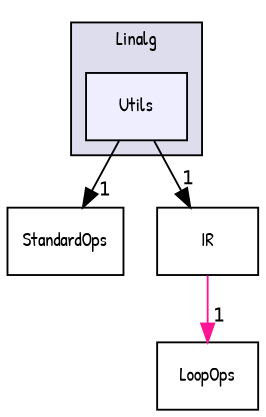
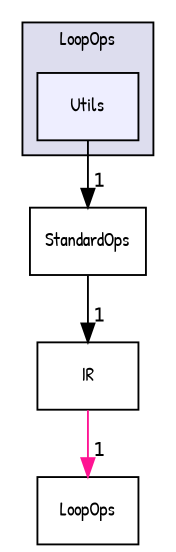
(137, 40) -> (88, 40)
(168, 167) -> (88, 300)
